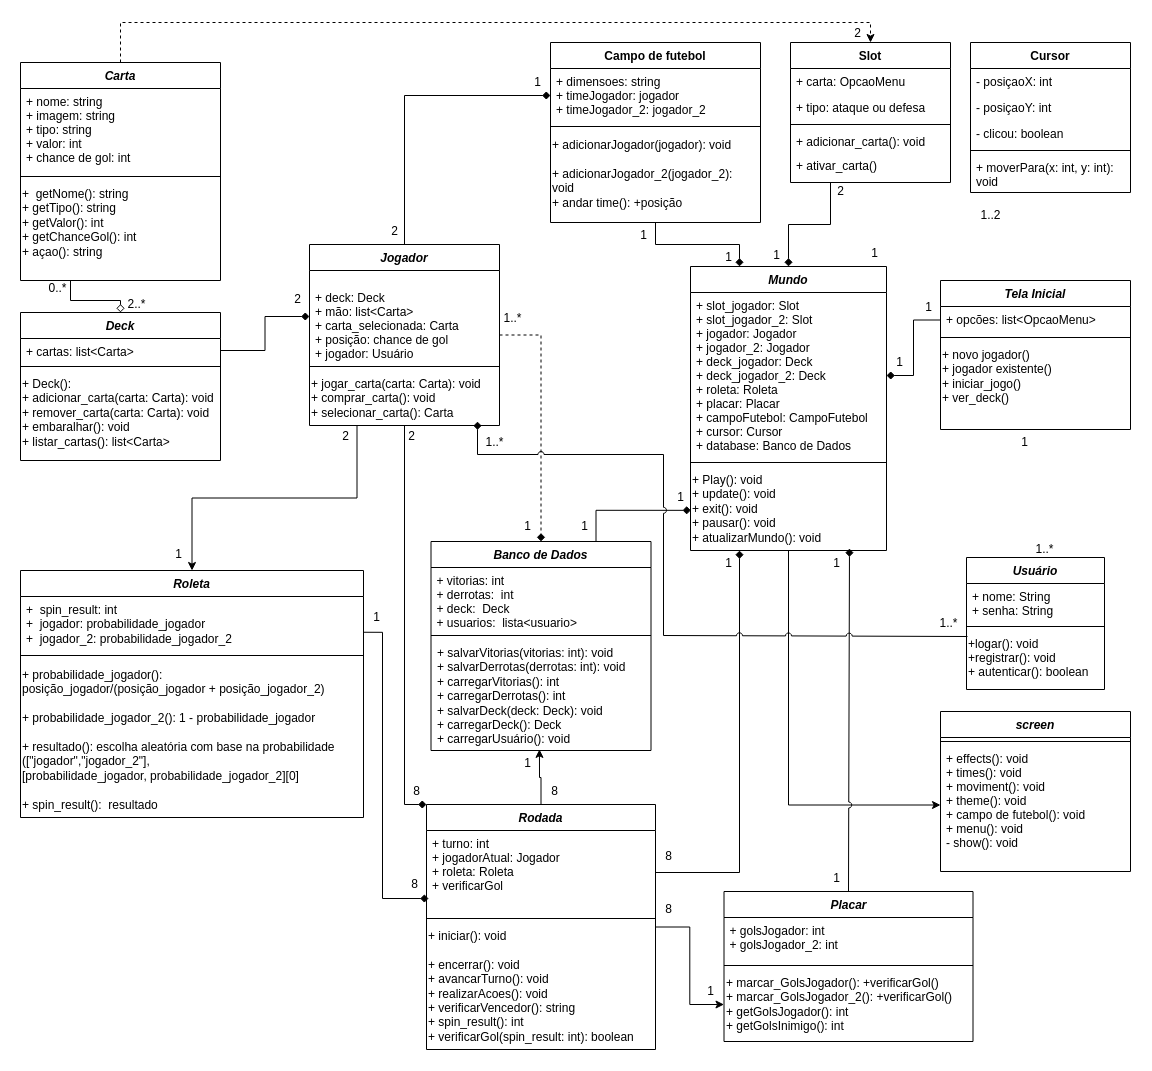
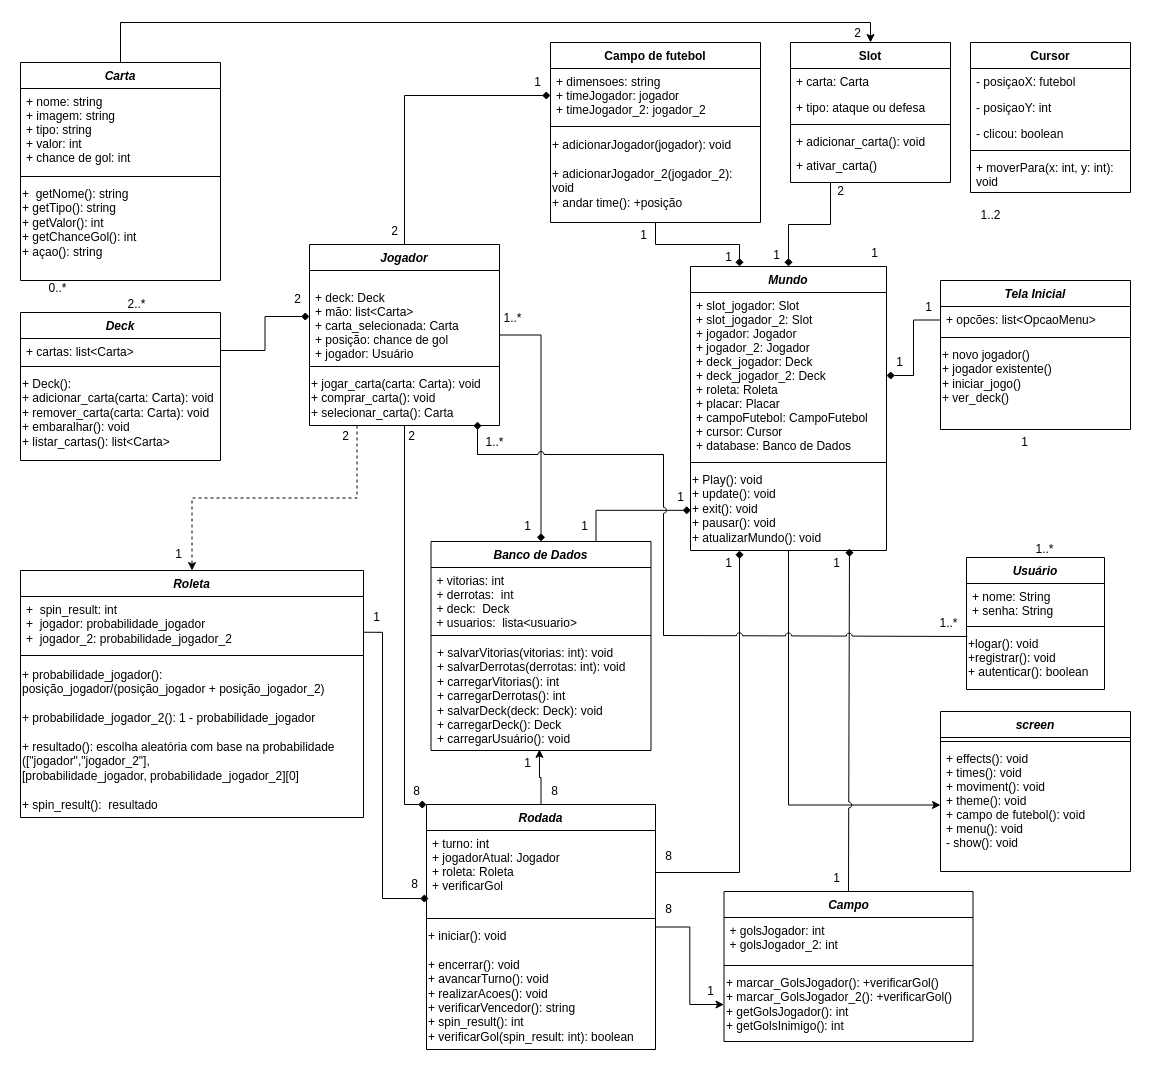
(483, 23) -> (483, 23)
(852, 82) -> (838, 82)
(1019, 82) -> (1032, 82)
(88, 301) -> none
(541, 414) -> (541, 414)
(279, 498) -> (279, 498)
(849, 906) -> (849, 906)
